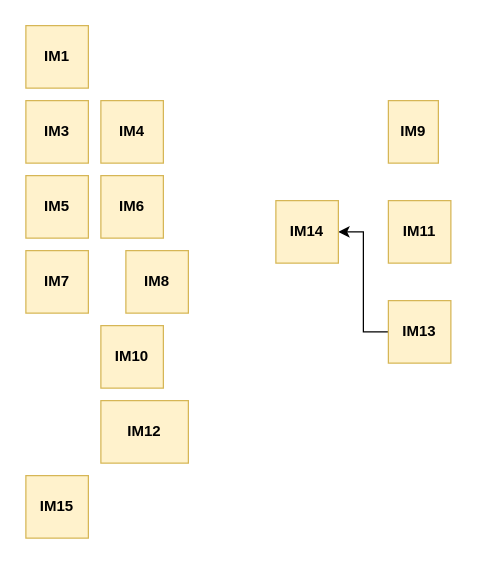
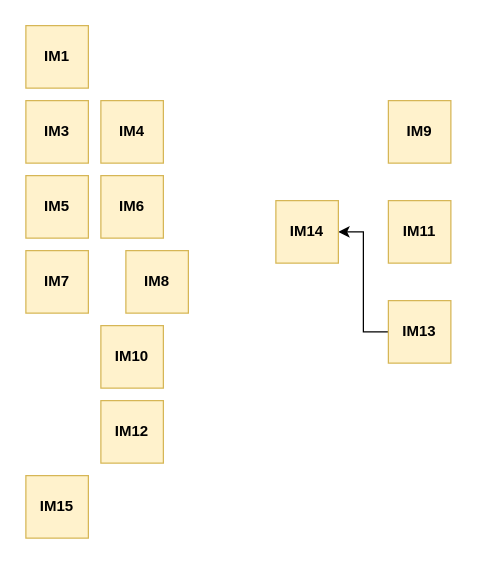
(413, 132) -> (419, 132)
(144, 432) -> (132, 432)
